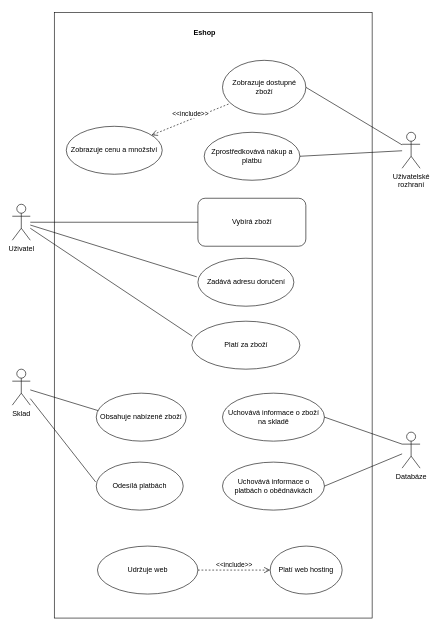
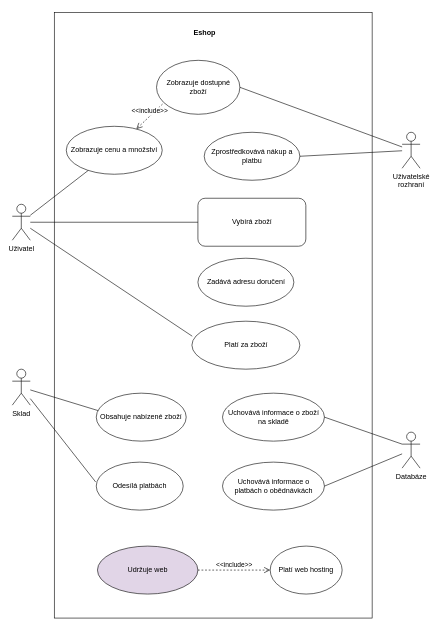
(264, 87) -> (198, 87)
(114, 251) -> (60, 193)
(148, 570) -> (148, 570)
